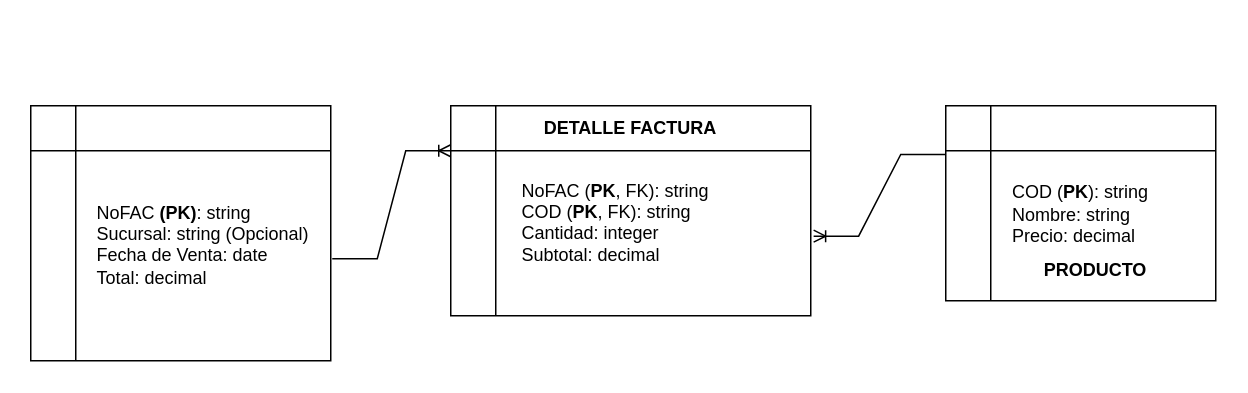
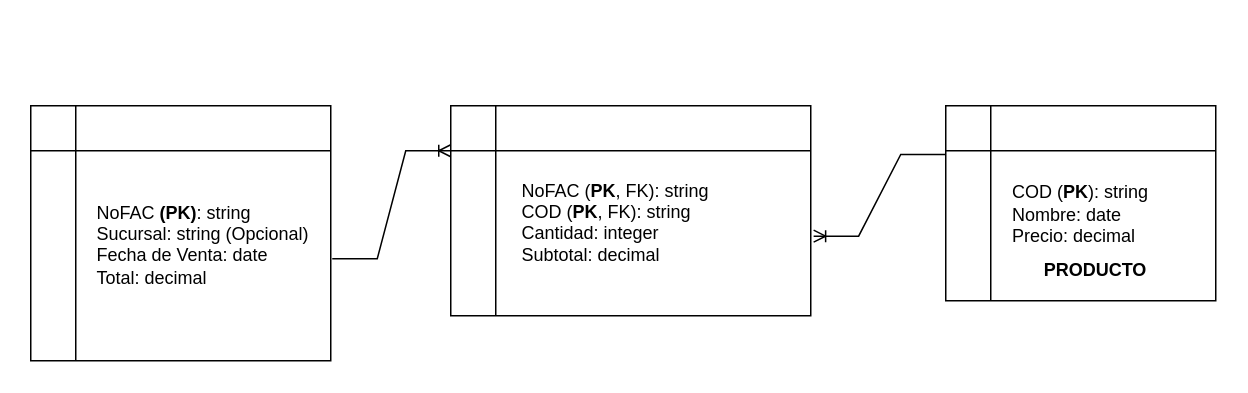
(631, 128) -> none
(1081, 203) -> (1081, 203)
